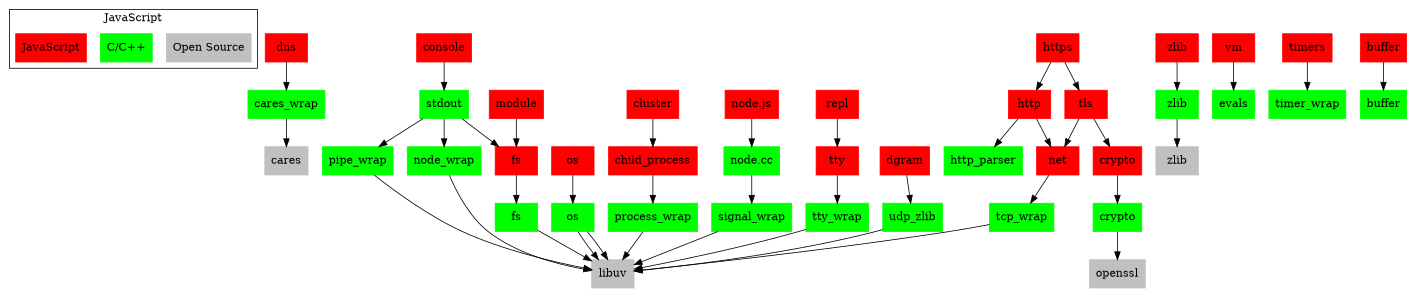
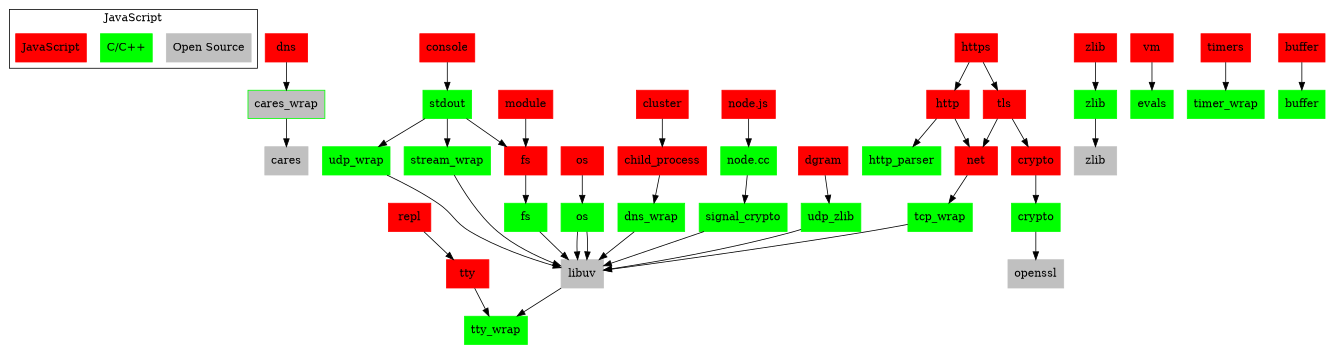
(286, 104) -> (286, 104)
(358, 161) -> (356, 161)
(444, 161) -> (447, 161)
(653, 217) -> (651, 217)
(752, 217) -> (743, 217)
(724, 250) -> (543, 300)
